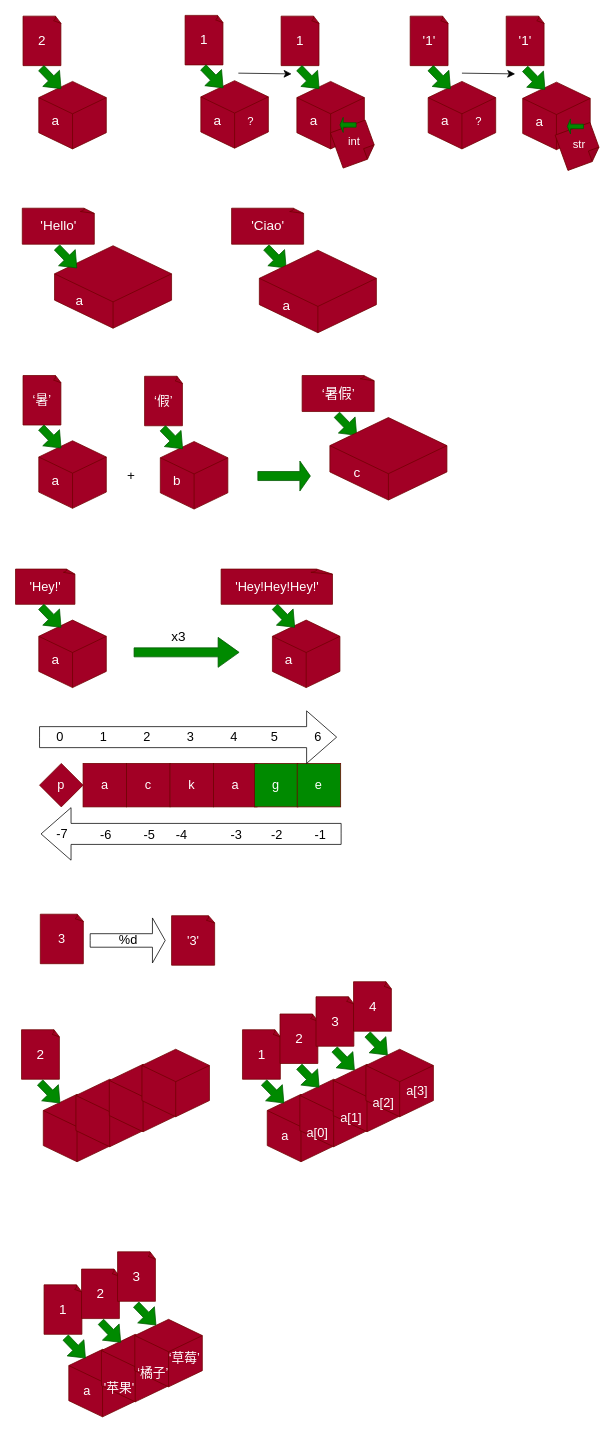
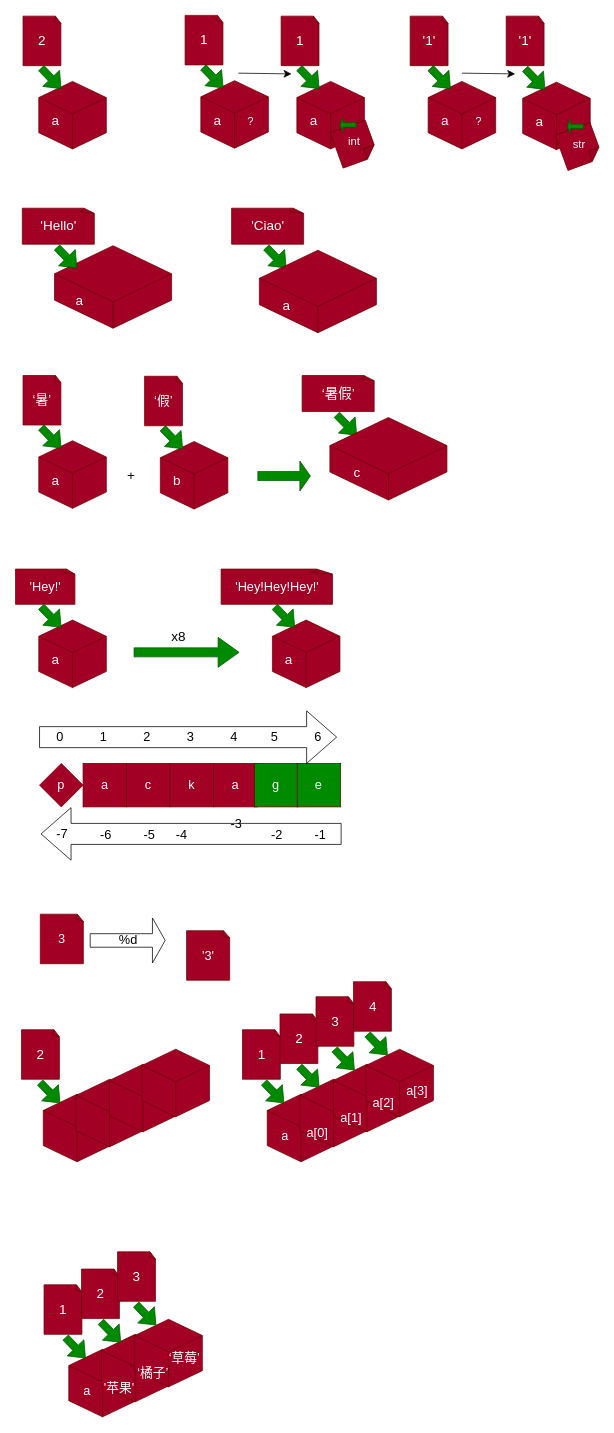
(179, 636) -> (179, 636)
(236, 835) -> (236, 824)
(193, 940) -> (208, 955)
